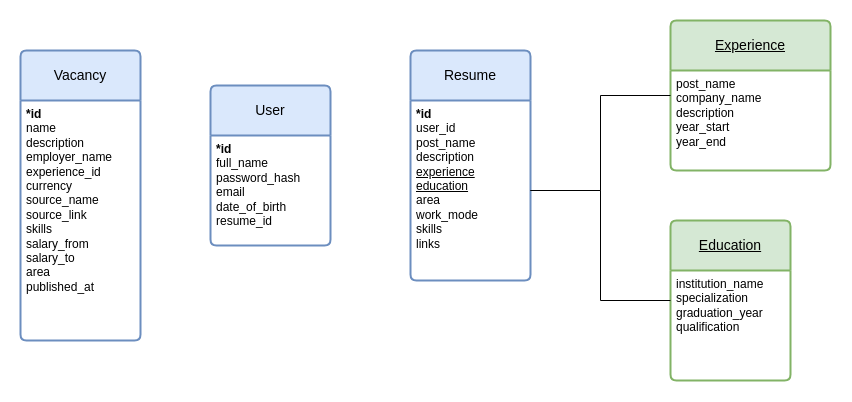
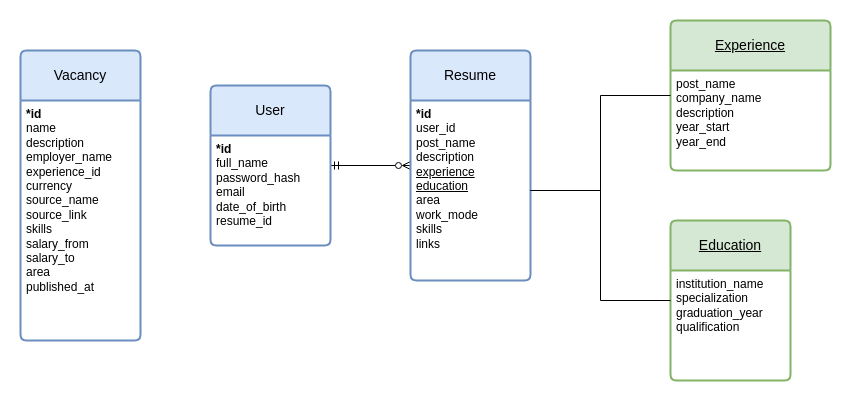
none -> (363, 166)
